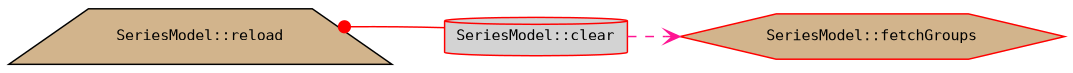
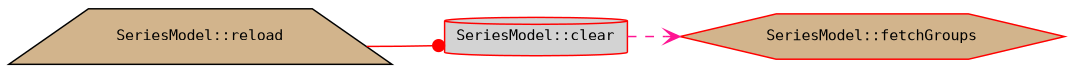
(397, 27) -> (400, 46)
